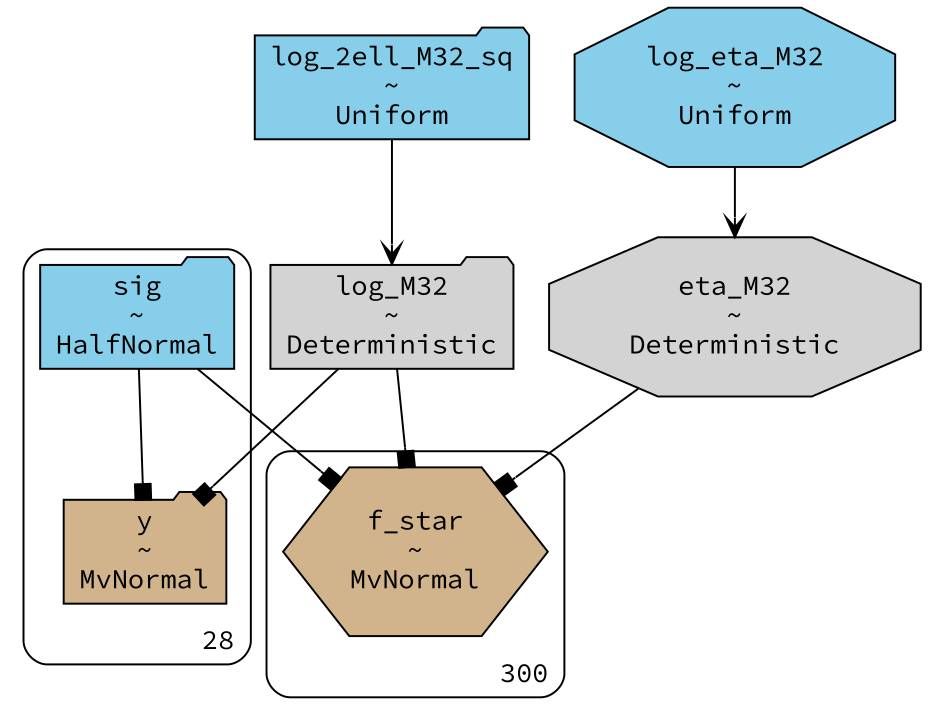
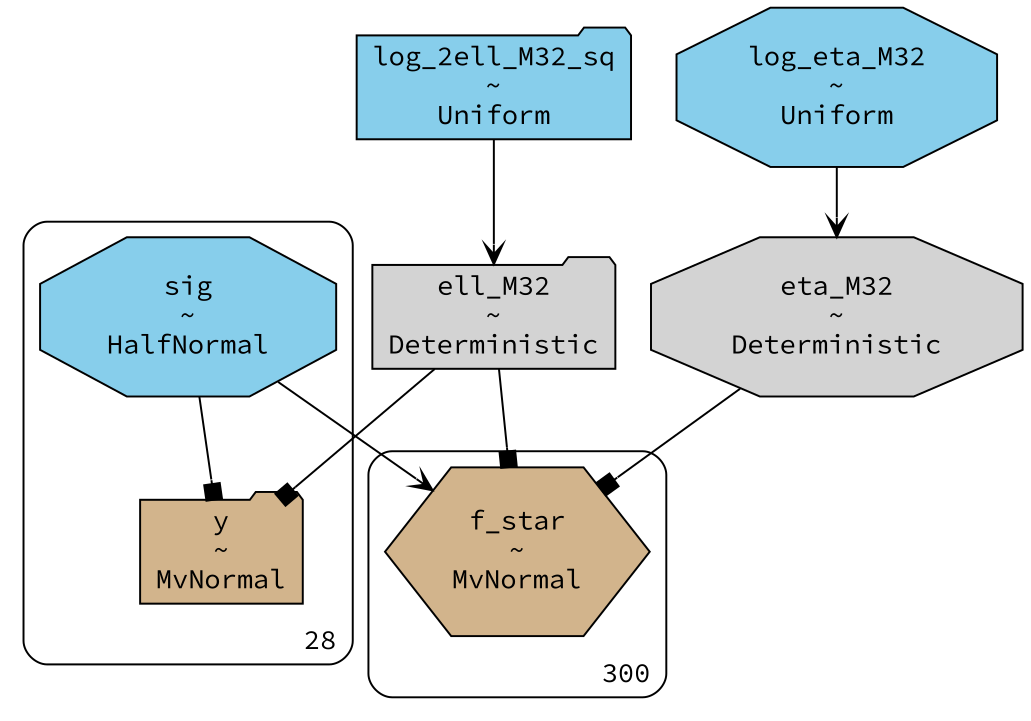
(137, 317) -> (188, 317)
(392, 317) -> (494, 317)
(238, 402) -> (340, 426)
